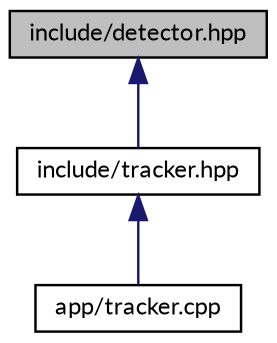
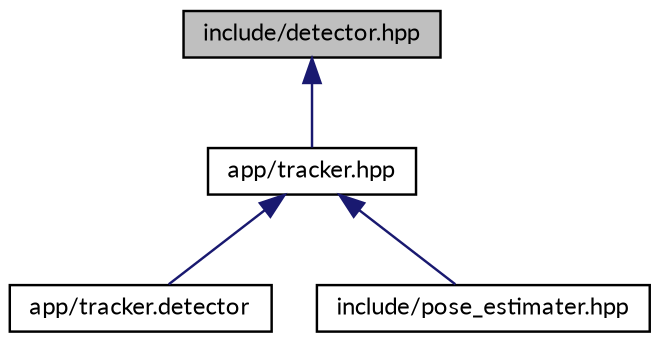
(138, 171) -> (312, 171)
(138, 308) -> (141, 308)
none -> (483, 308)
